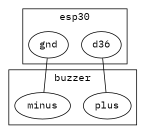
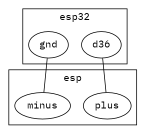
(75, 17) -> (75, 17)
(73, 78) -> (73, 78)
